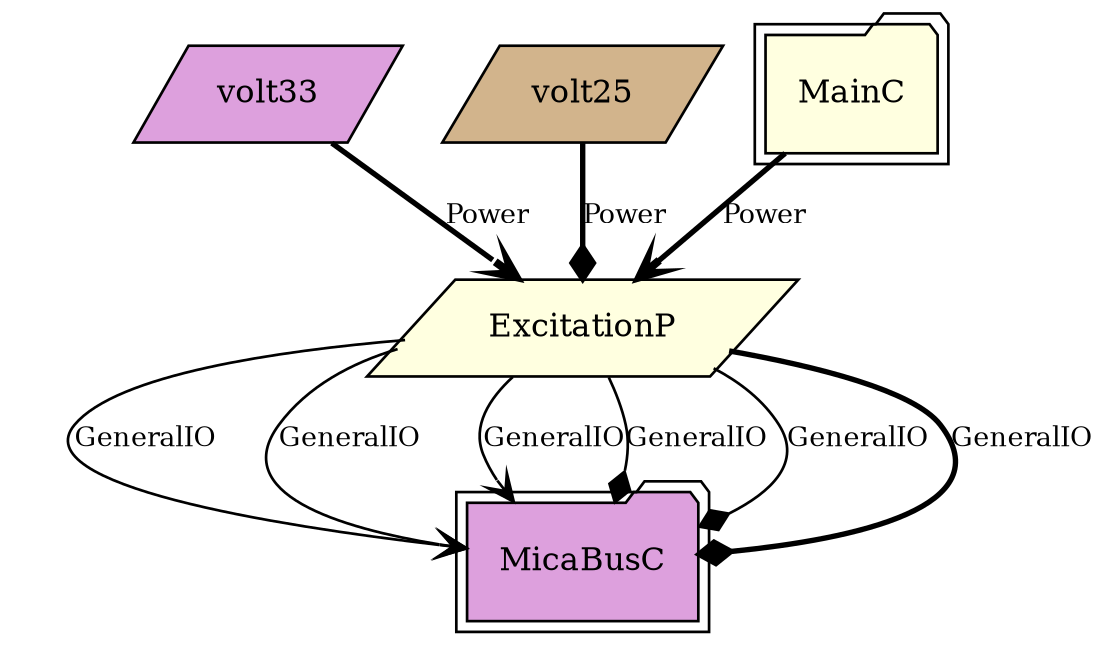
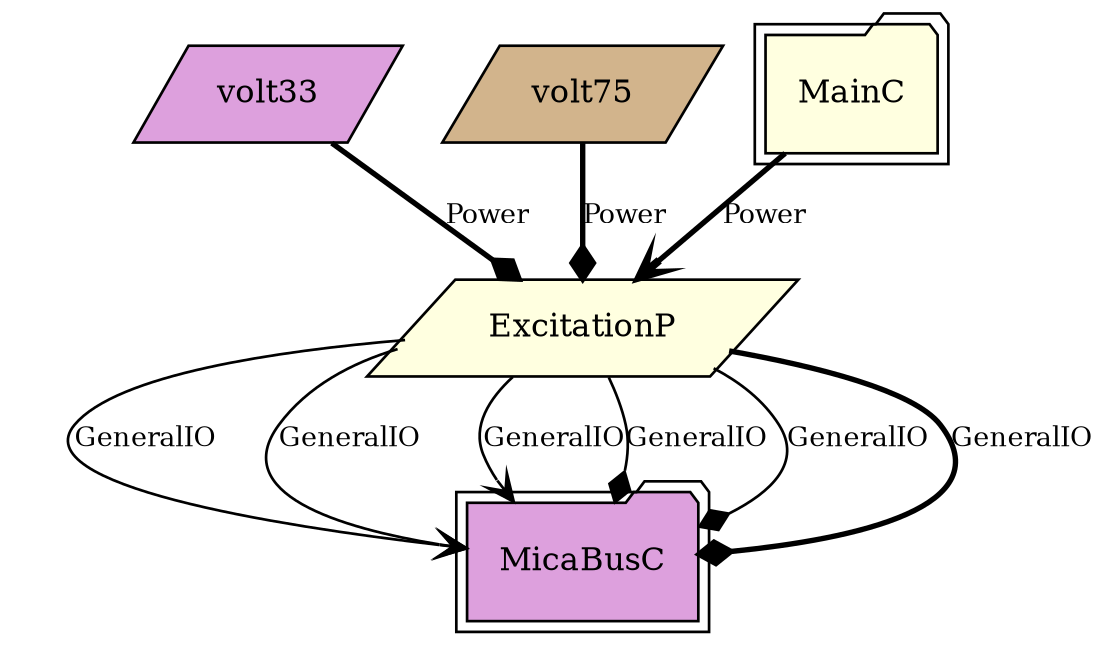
(583, 94) -> (583, 94)
(412, 202) -> (412, 202)
